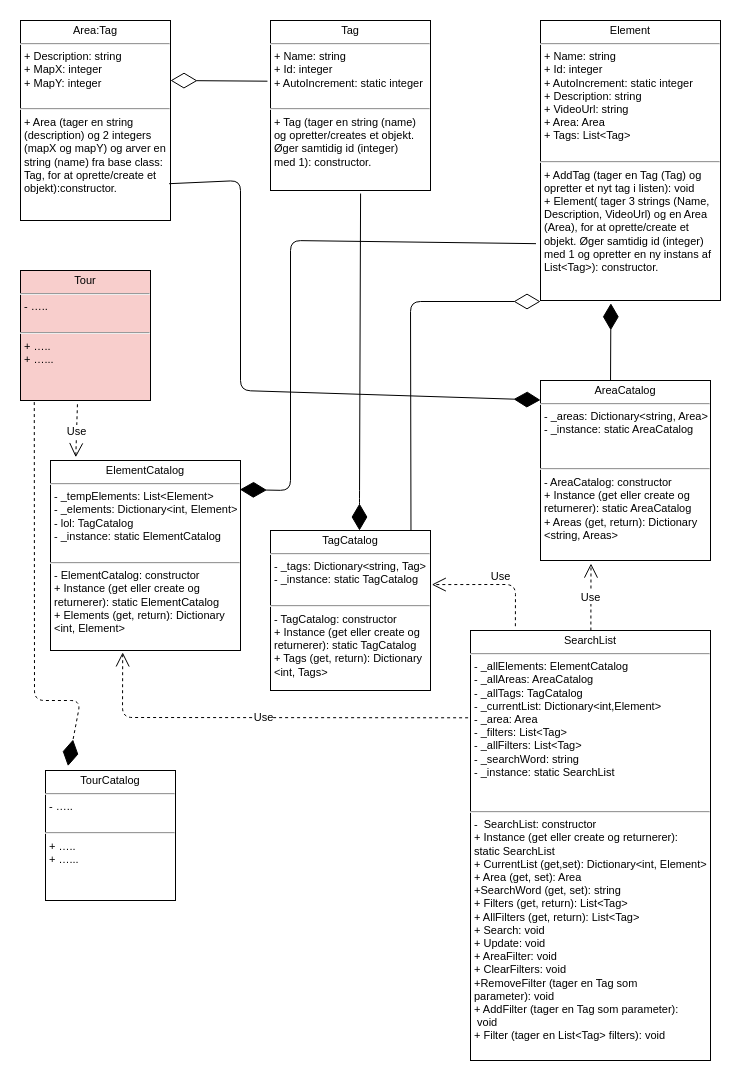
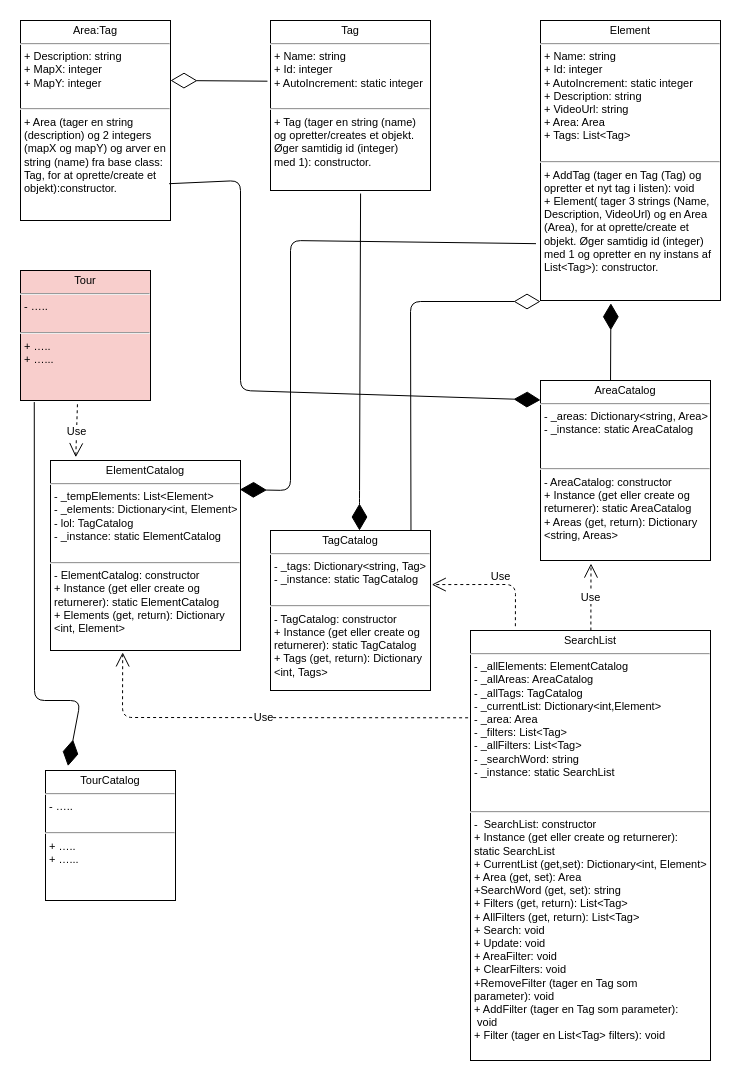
(34, 584) -> (34, 584)
